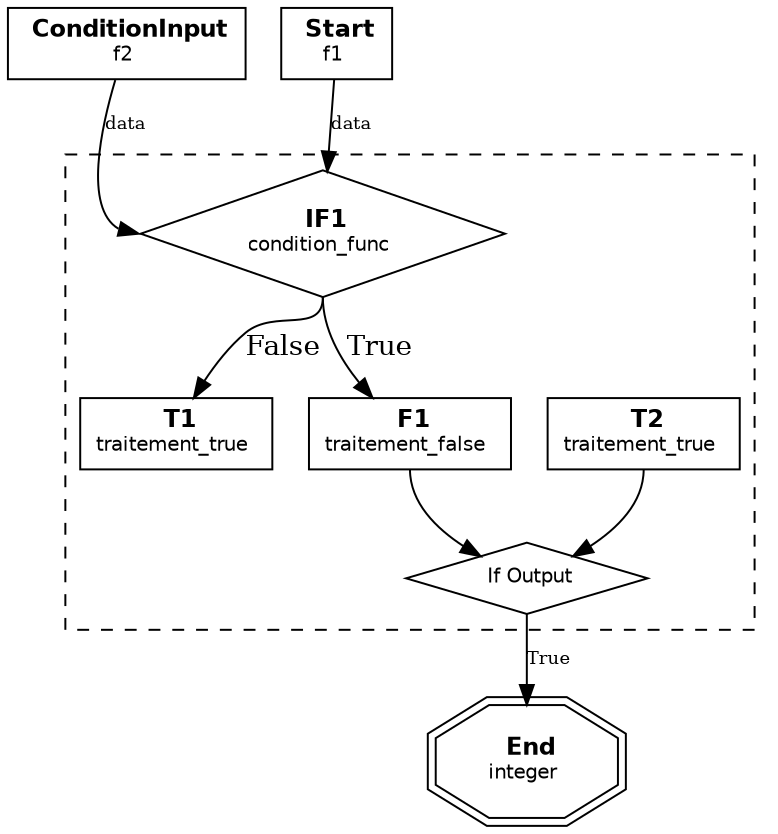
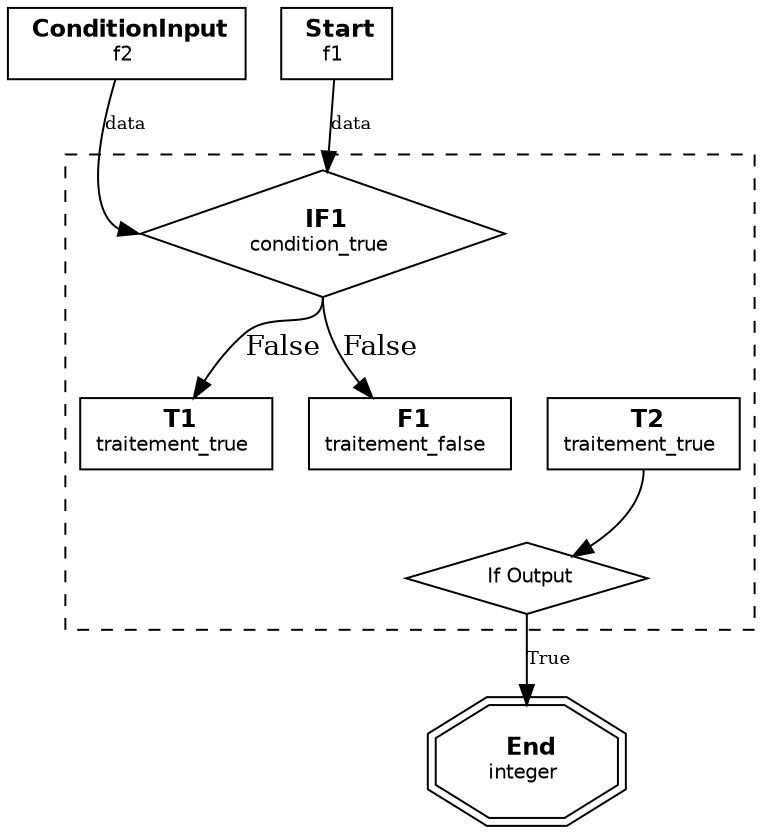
(319, 245) -> (319, 245)
(380, 348) -> (380, 348)
(427, 514) -> none
